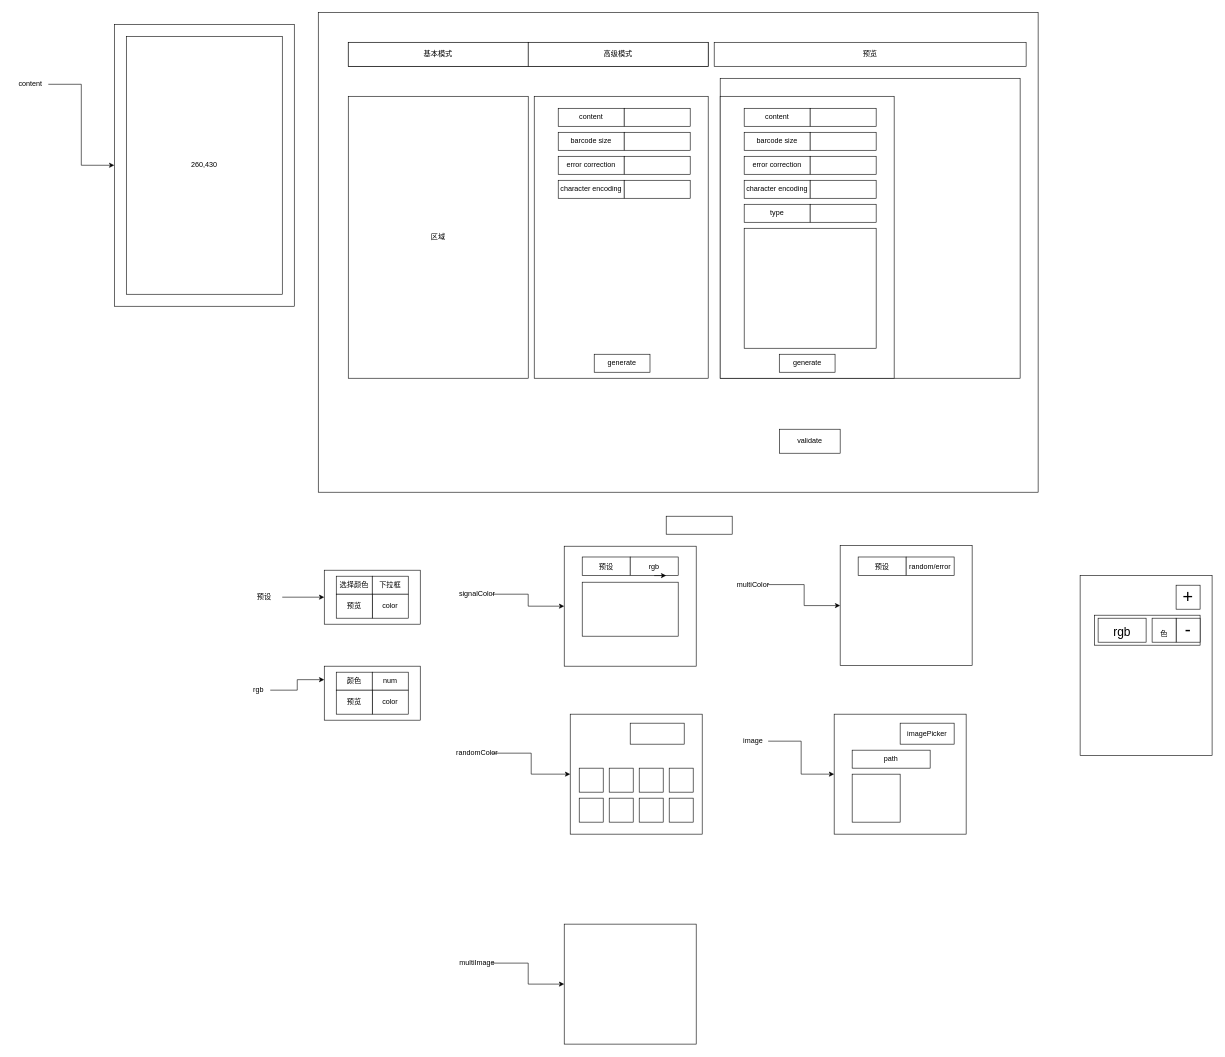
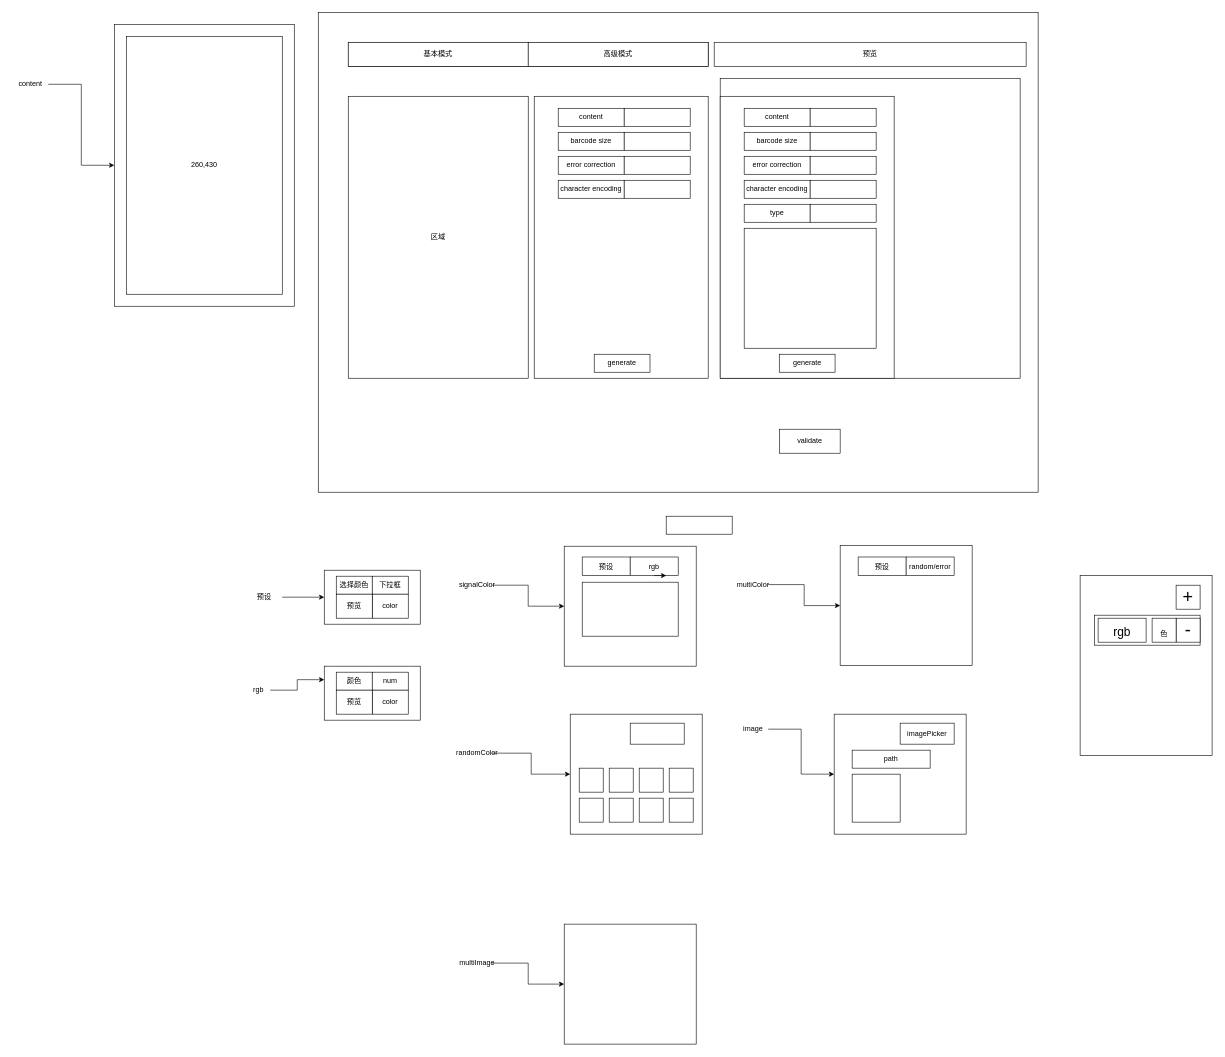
(477, 594) -> (477, 585)
(753, 741) -> (753, 729)
